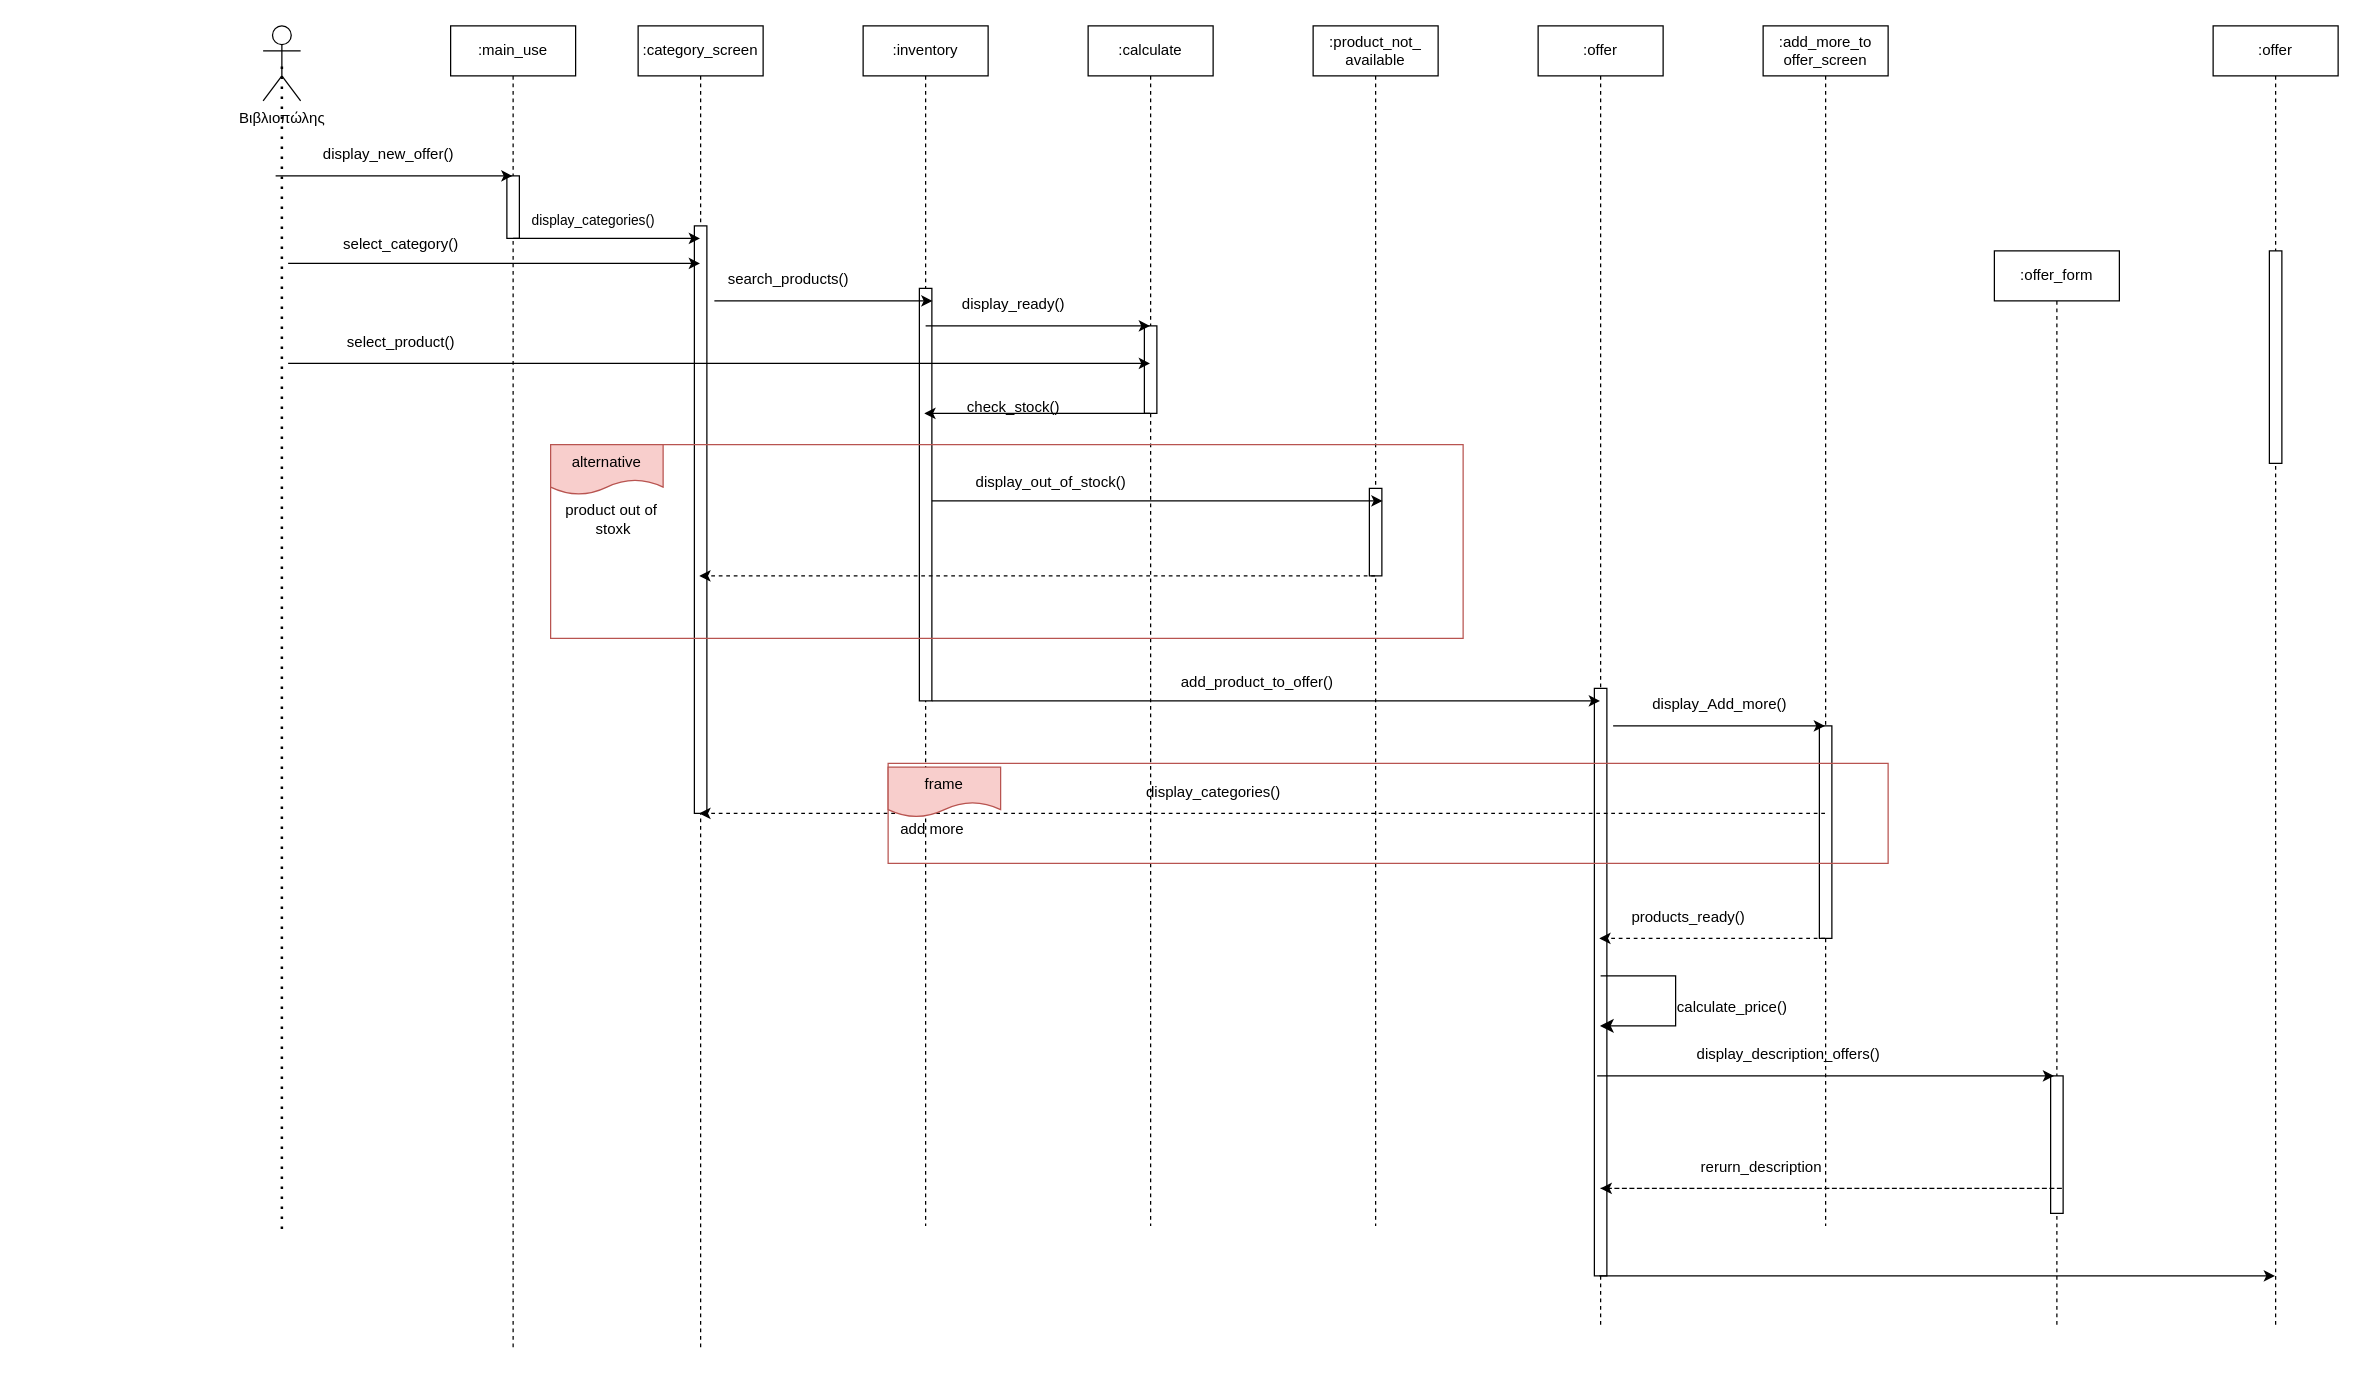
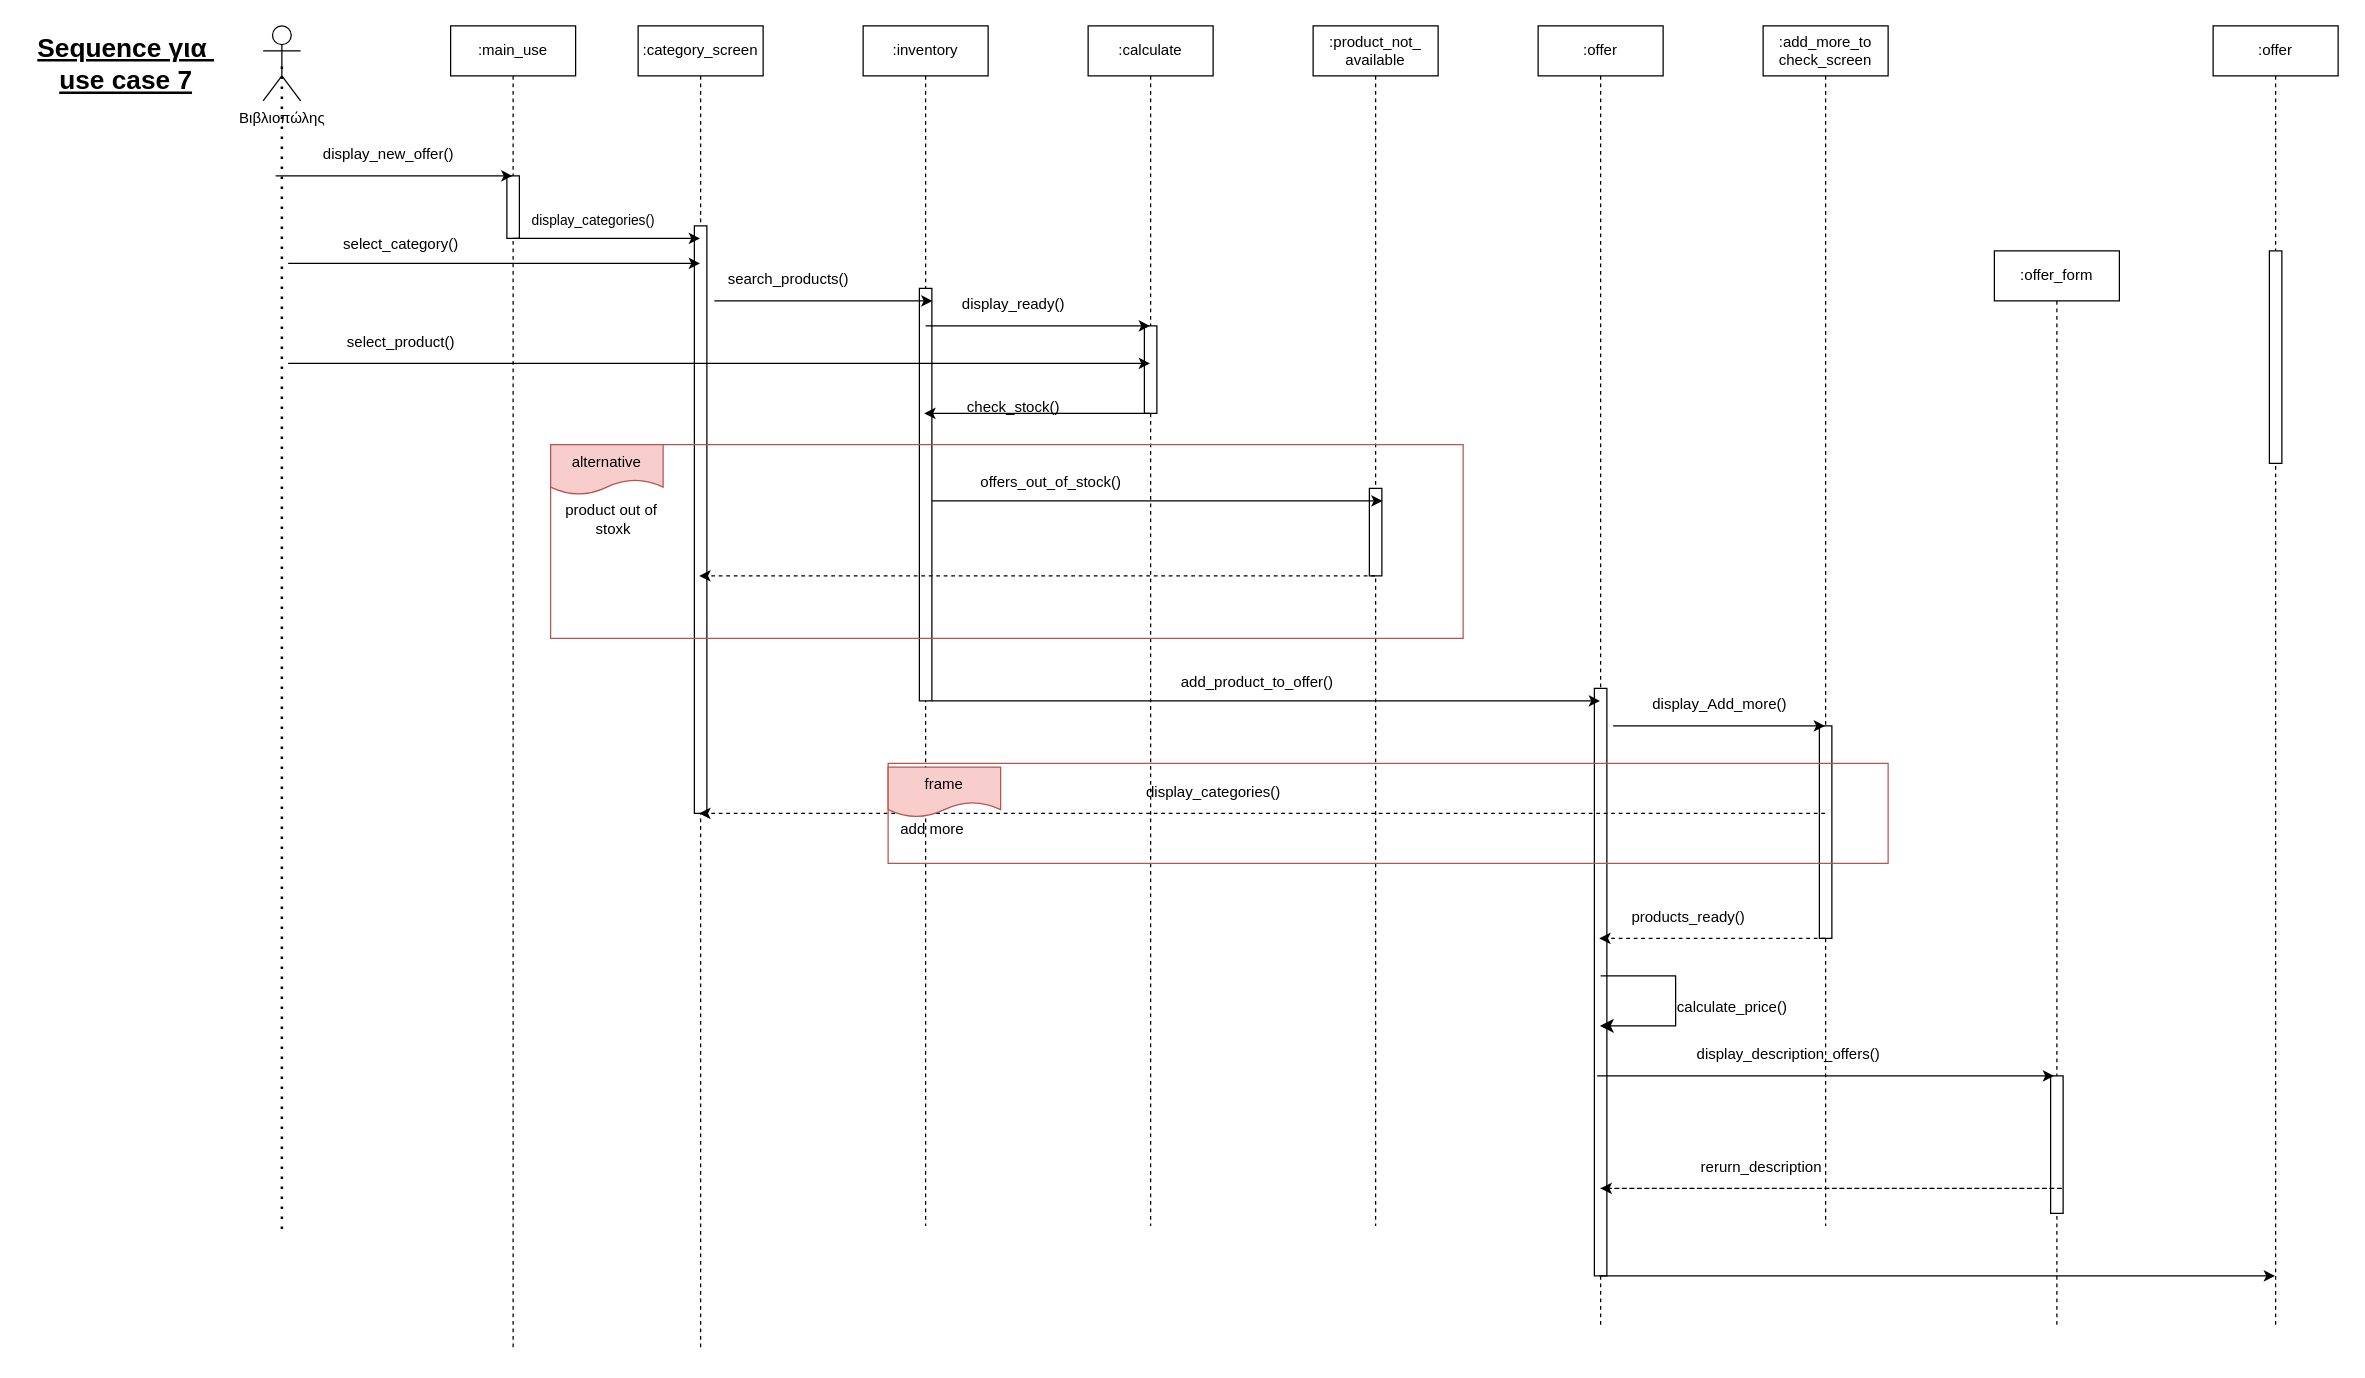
(1826, 51) -> (1826, 51)
none -> (126, 63)
(1051, 482) -> (1051, 482)
